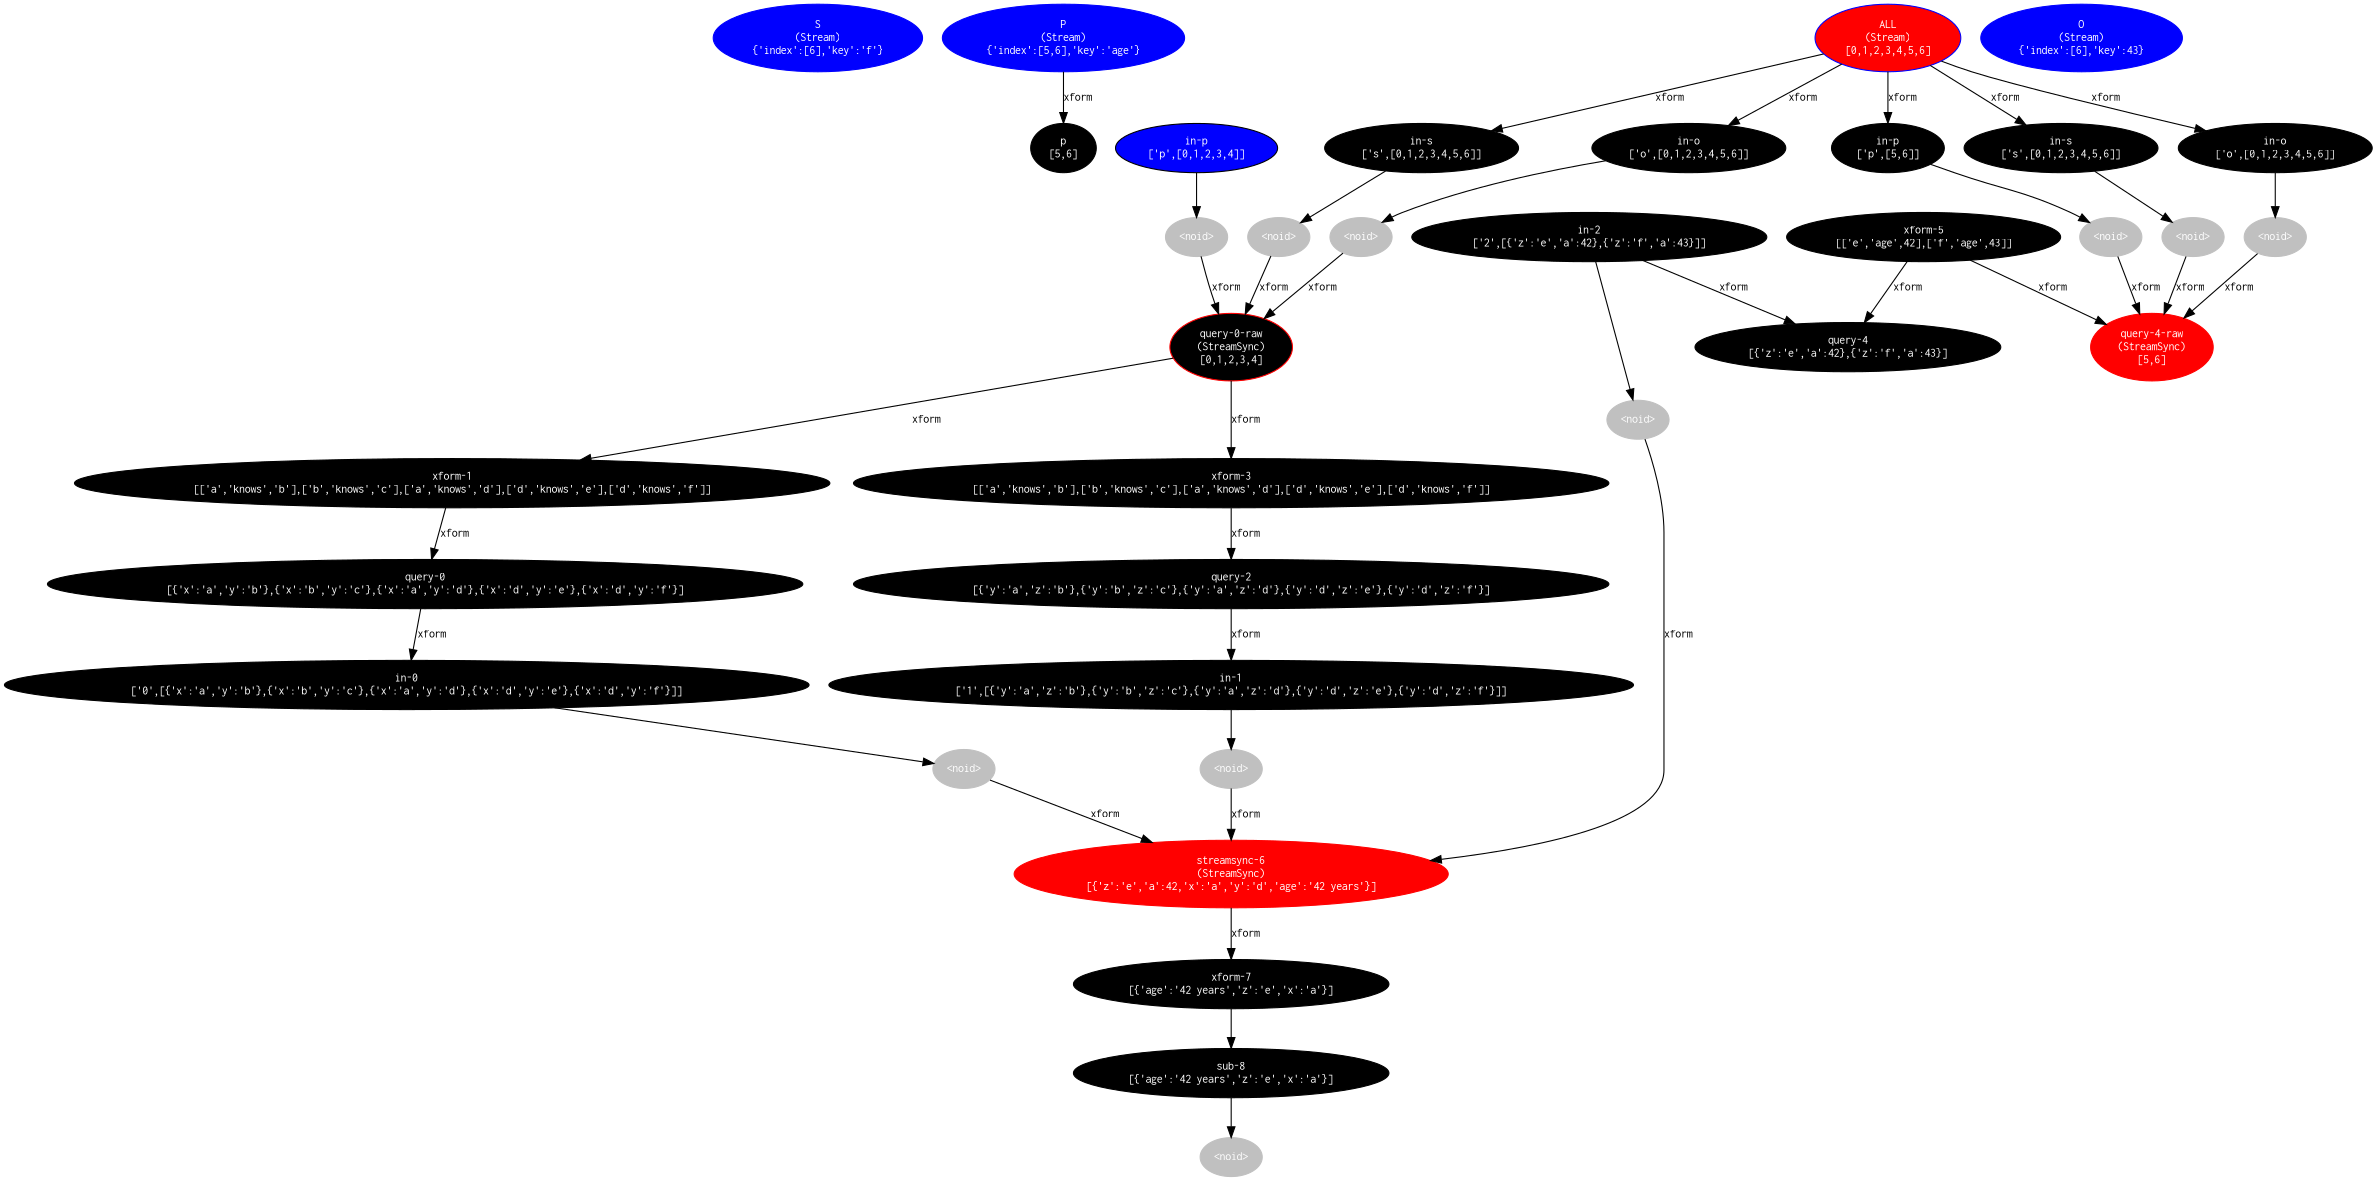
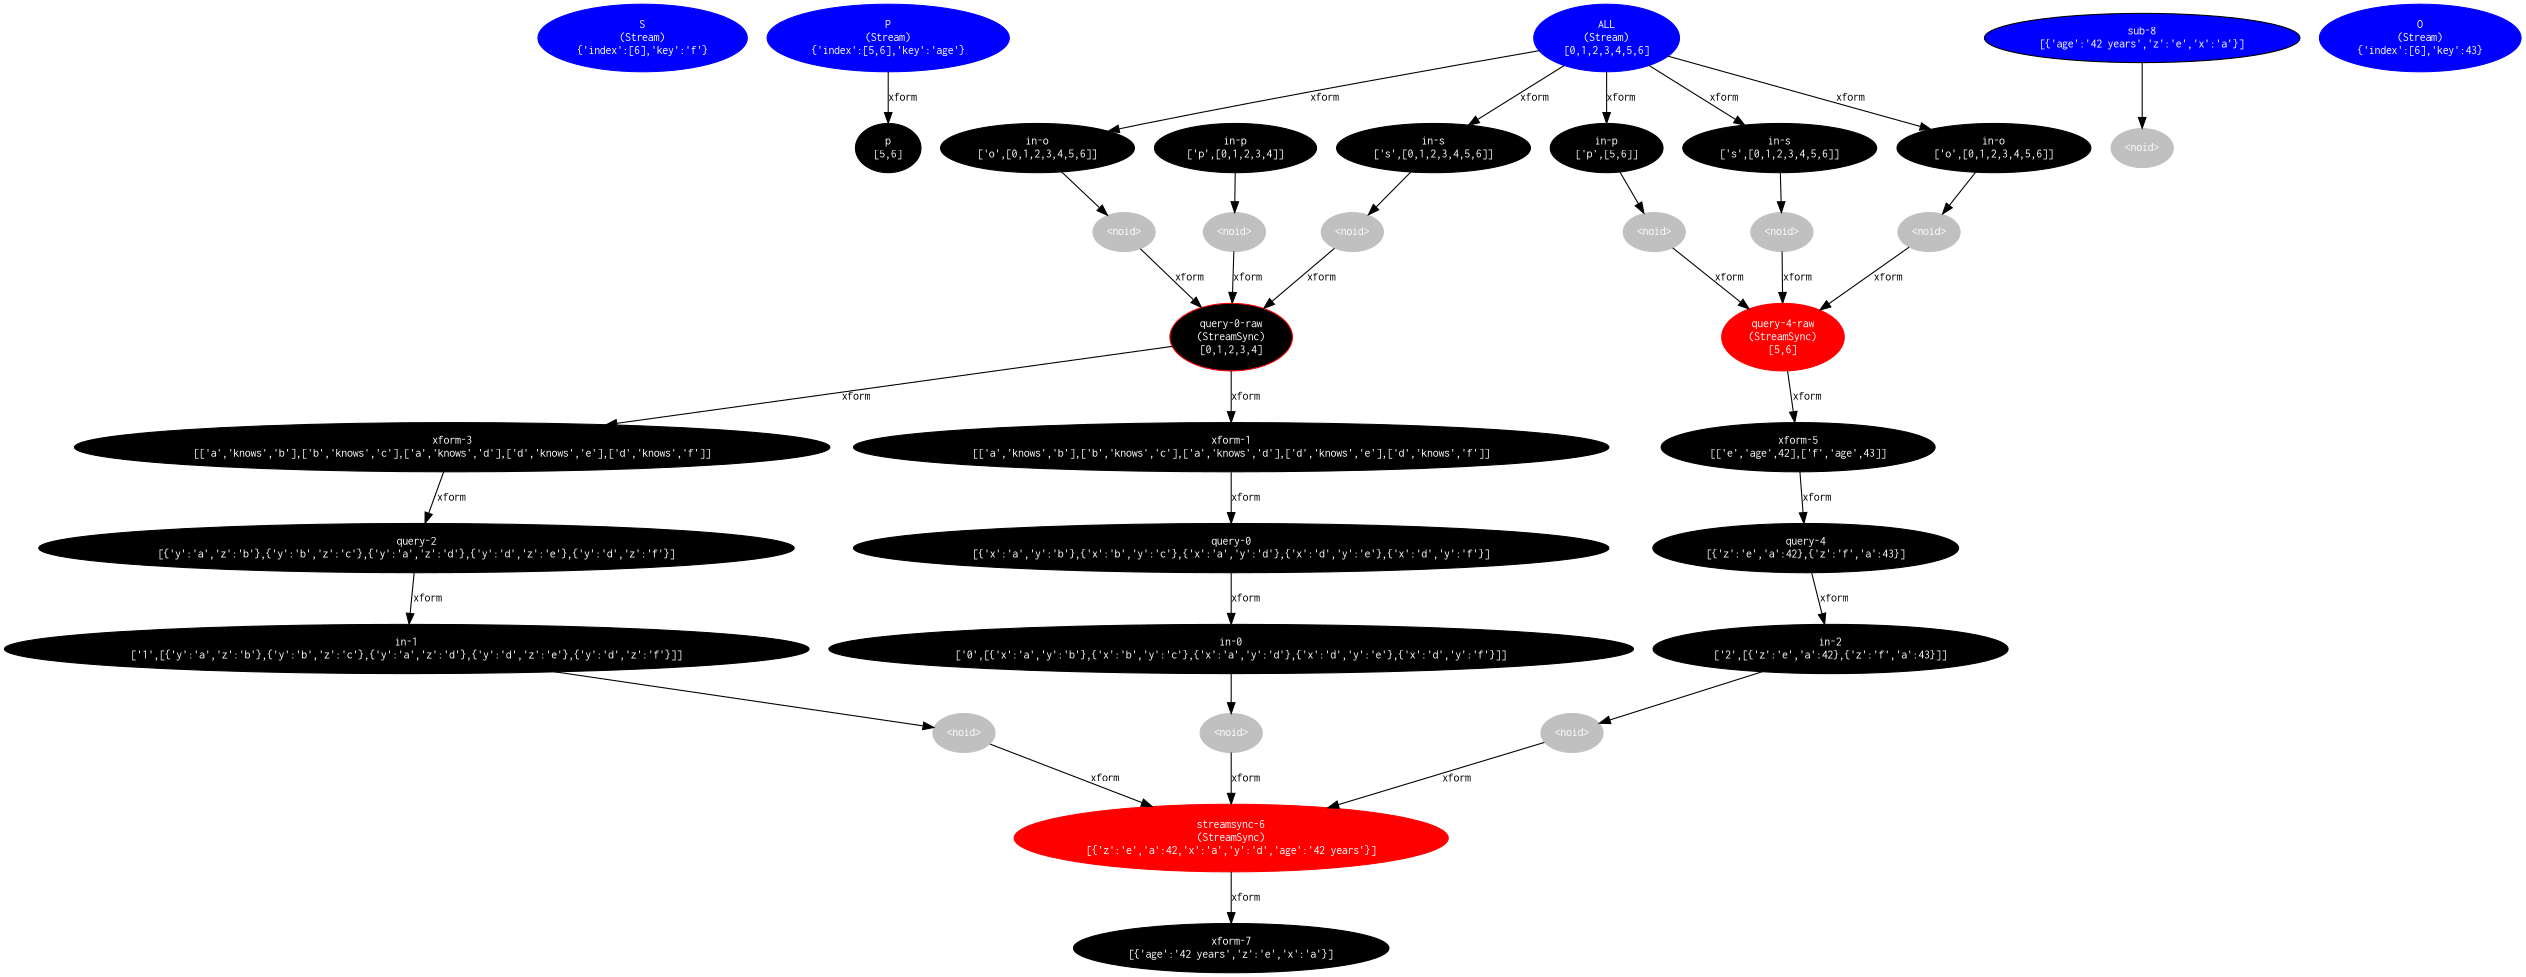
(1888, 38) -> (1607, 38)
(1197, 148) -> (1235, 148)
(1714, 290) -> (1817, 593)
(2033, 290) -> (1790, 391)
(1231, 1023) -> none
(1231, 1073) -> (2142, 38)
